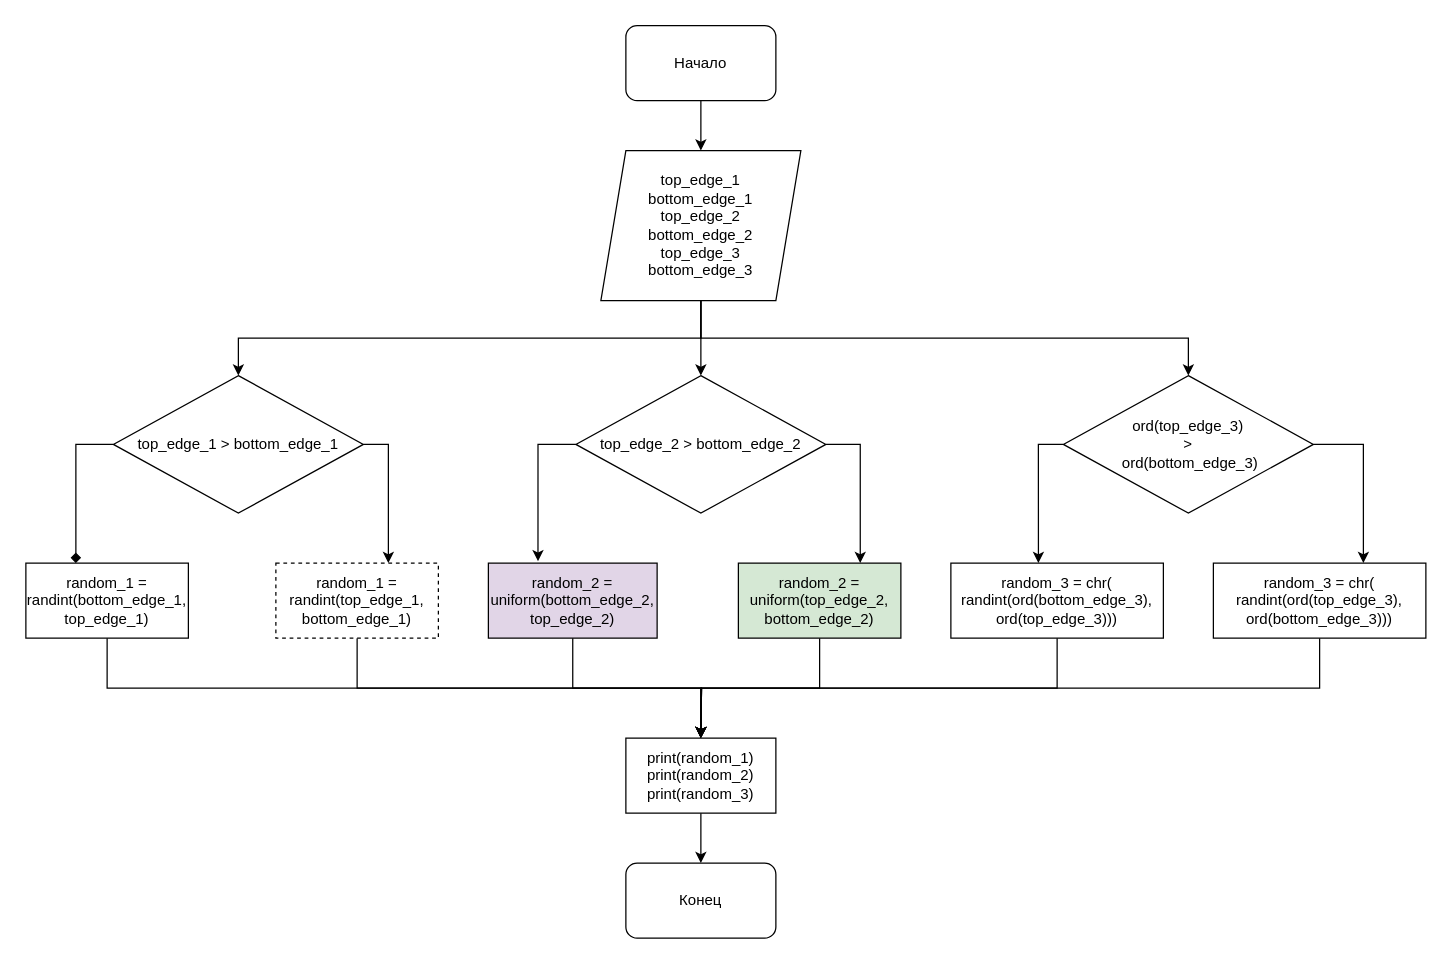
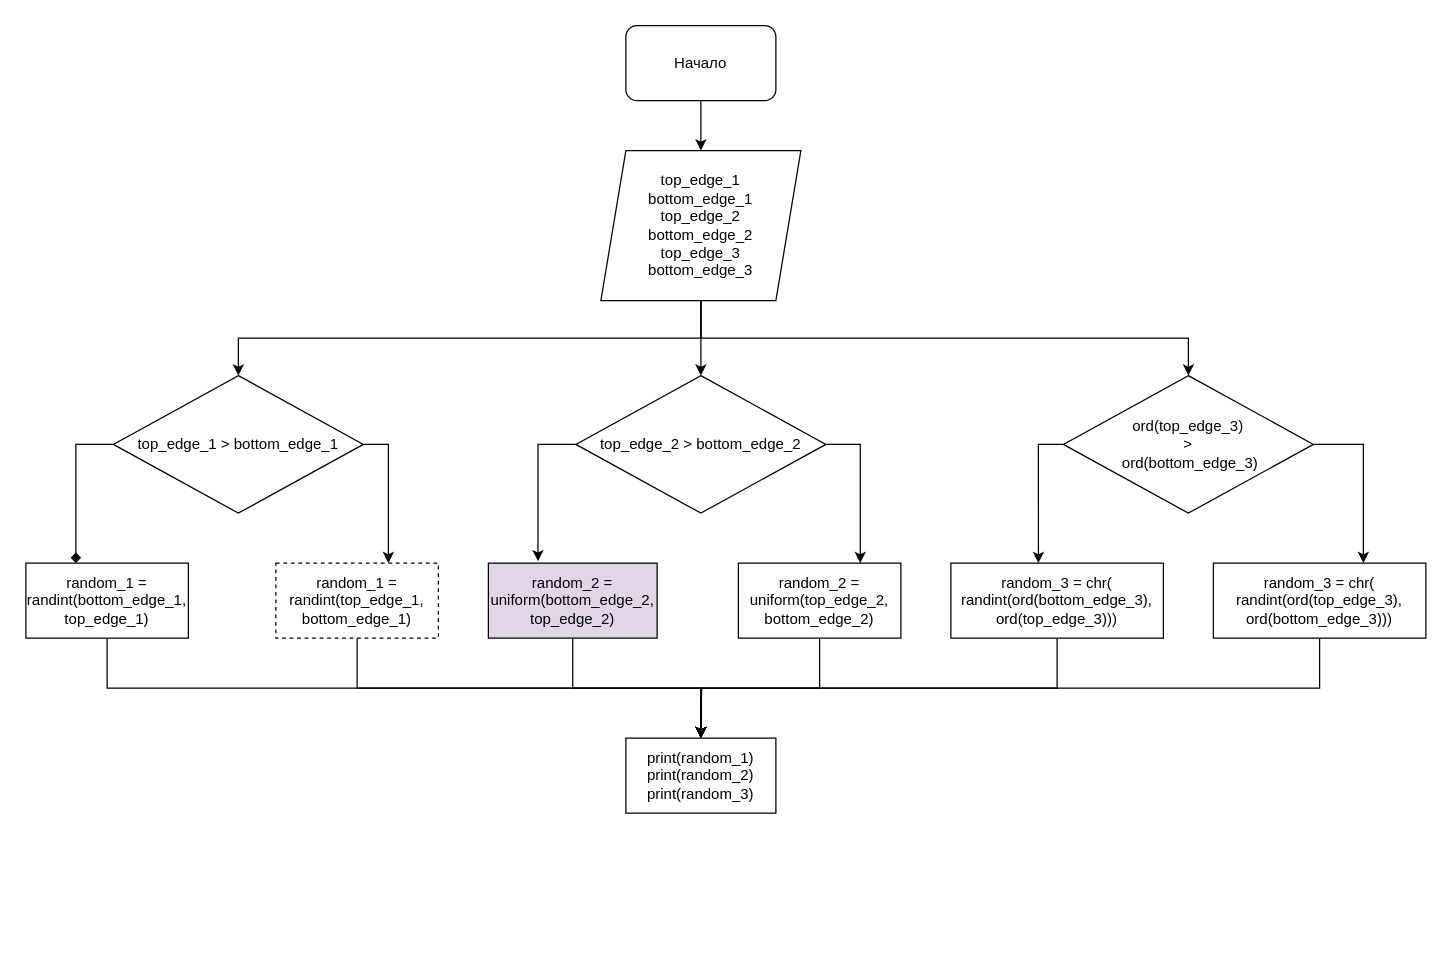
(819, 601) -> (819, 601)
(701, 834) -> none
(701, 901) -> none
